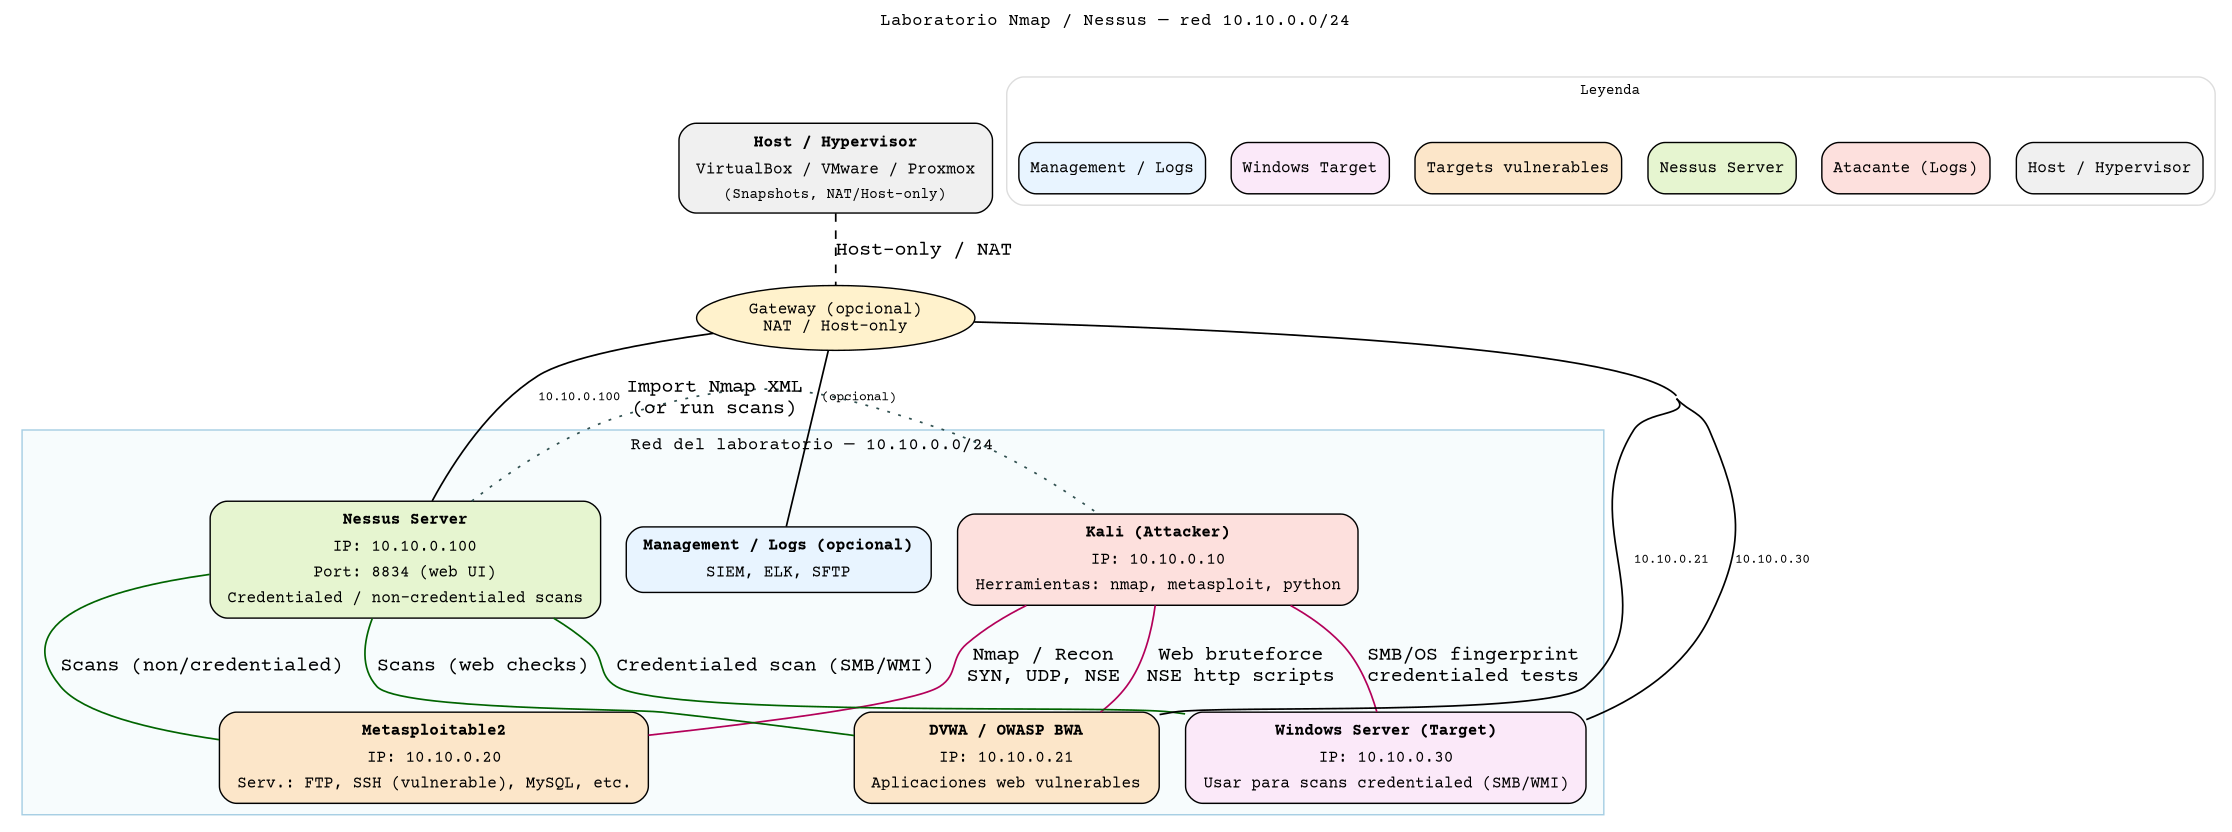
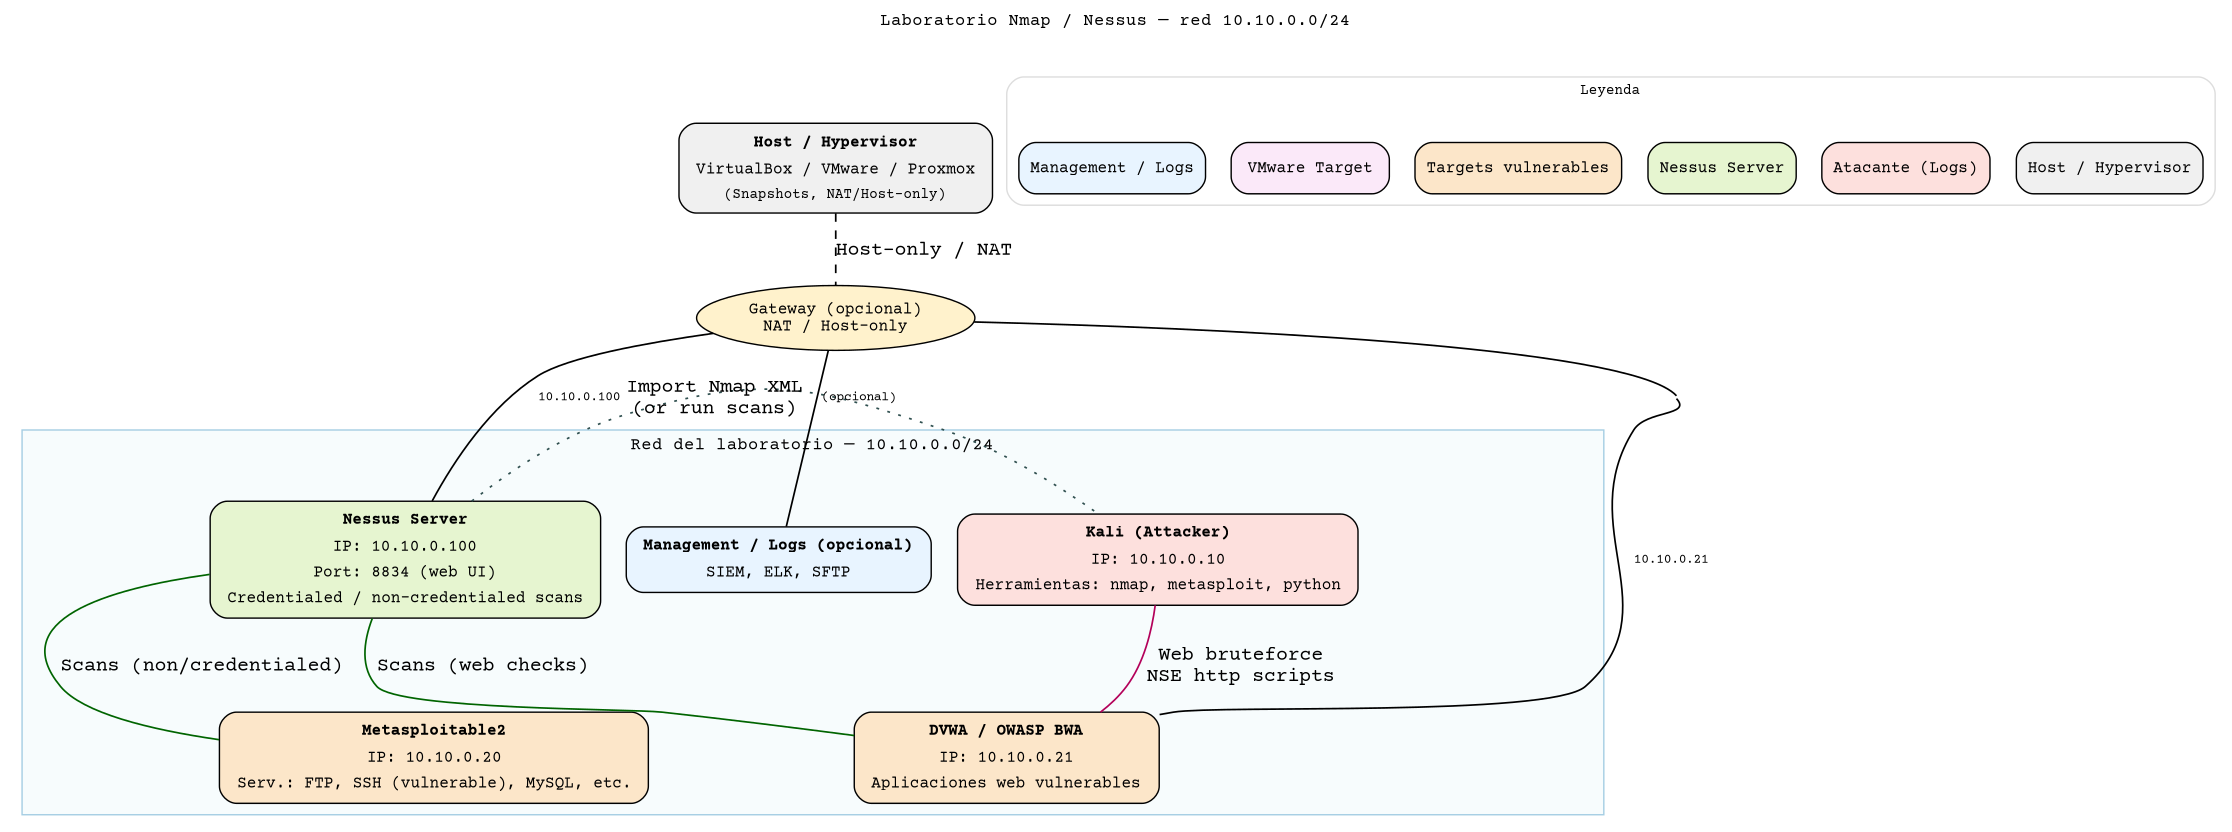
(1310, 168) -> (1310, 168)
(907, 697) -> none
(1386, 758) -> none
